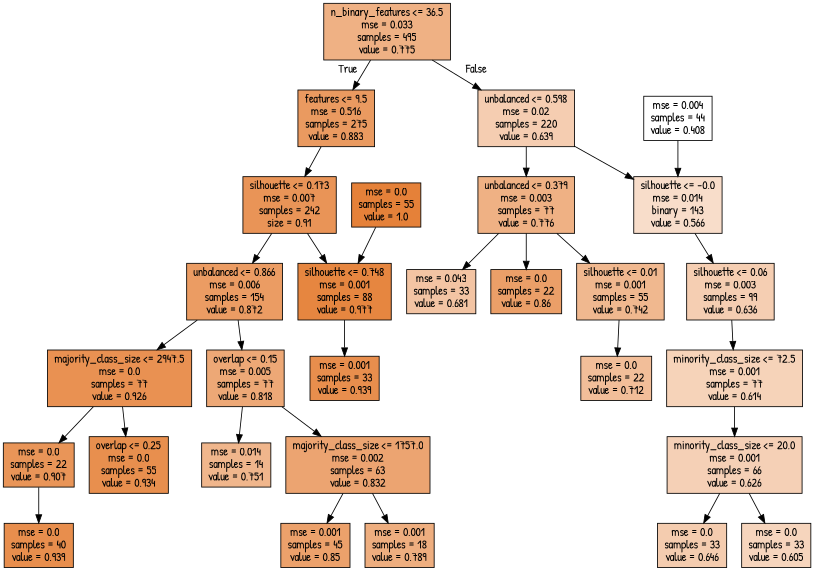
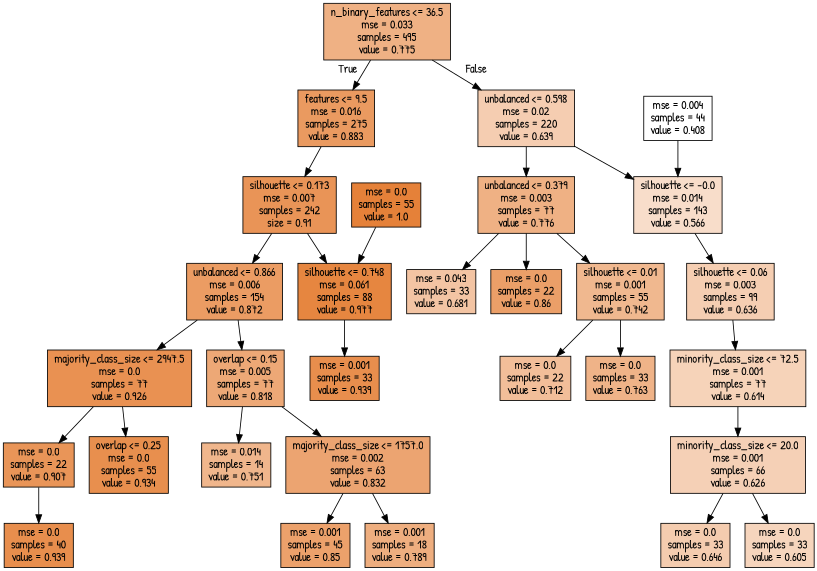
(336, 118) -> (336, 118)
(678, 205) -> (678, 205)
(345, 292) -> (345, 292)
none -> (620, 378)
